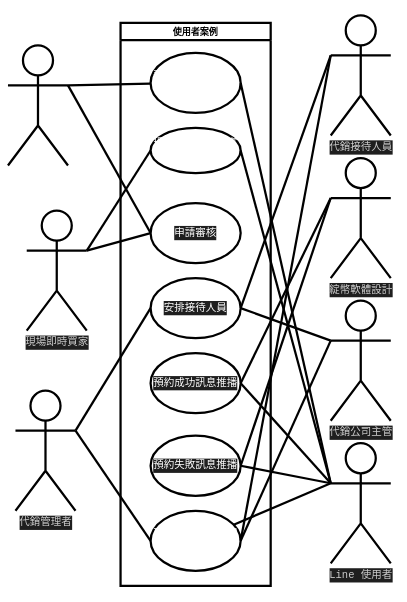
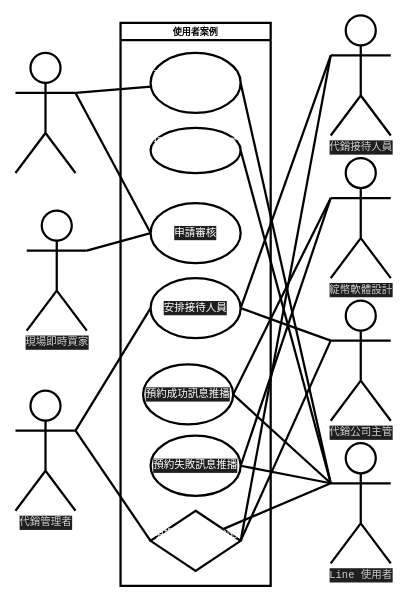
(38, 105) -> (45, 113)
(119, 200) -> none
(195, 383) -> (188, 394)
(195, 540) -> (195, 540)
